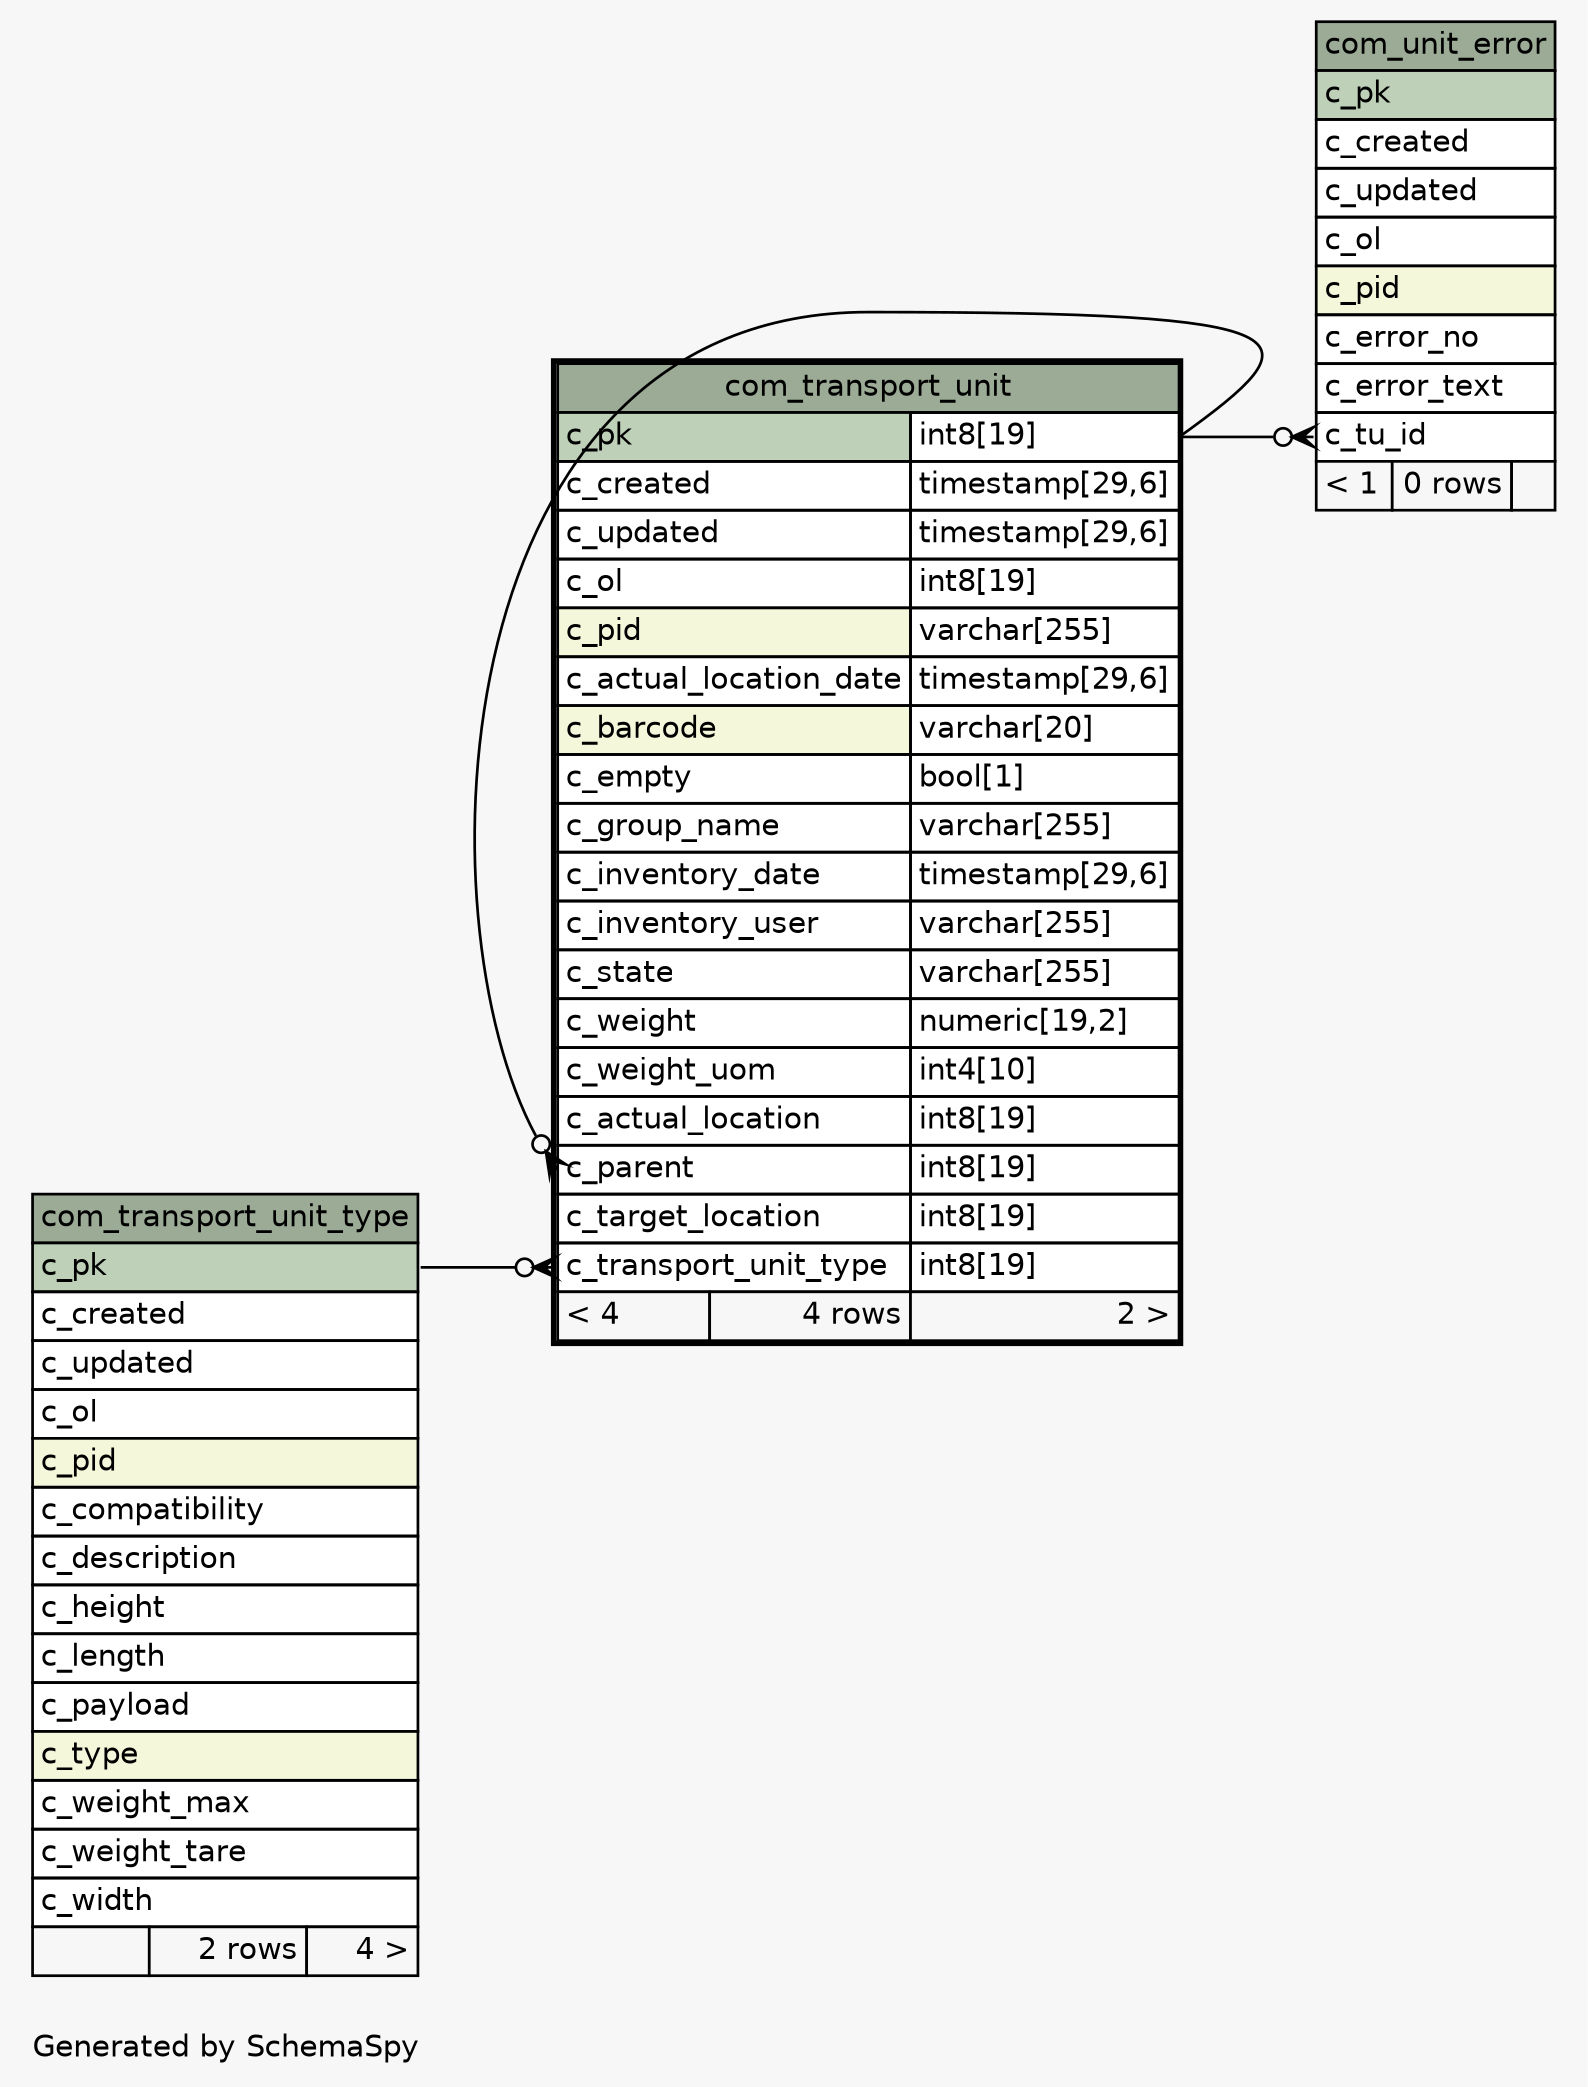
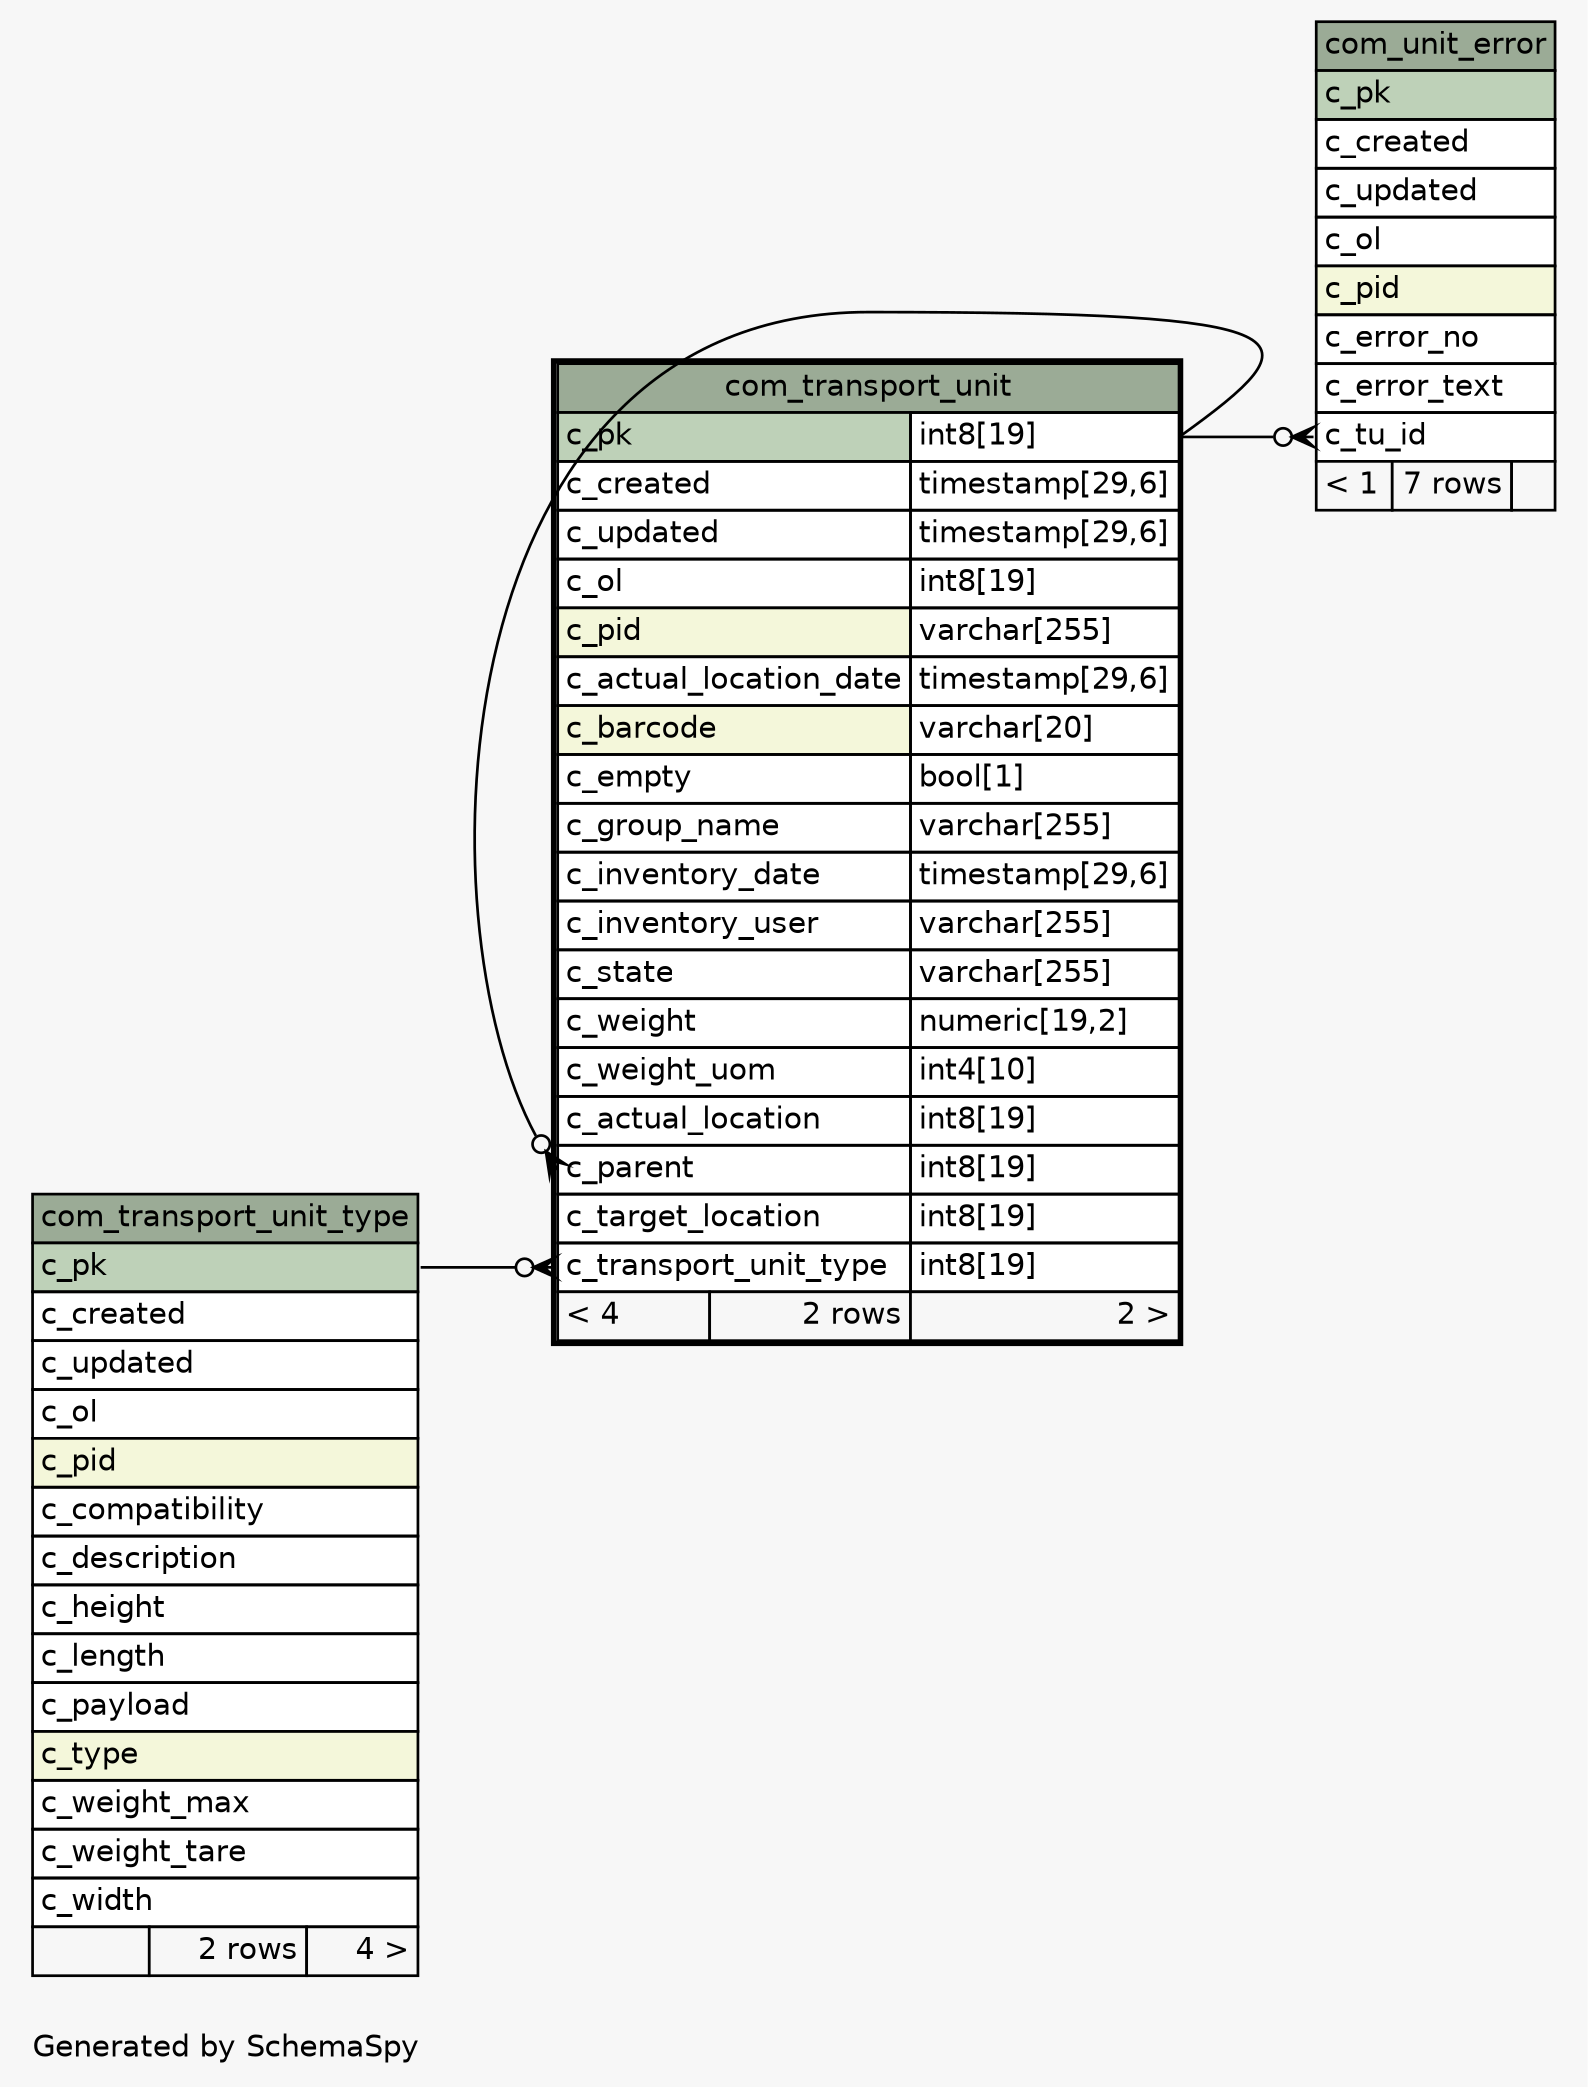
(1453, 484) -> (1453, 484)
(852, 1315) -> (852, 1315)
